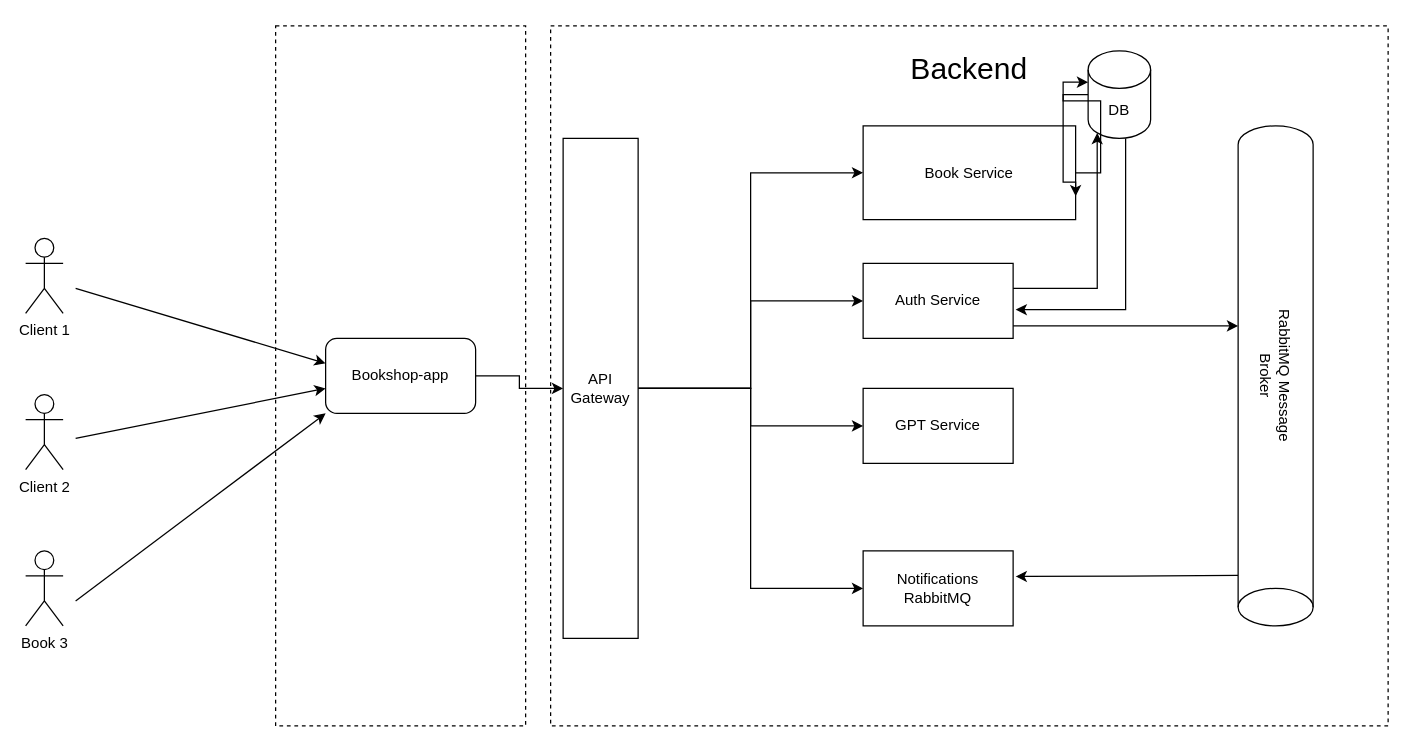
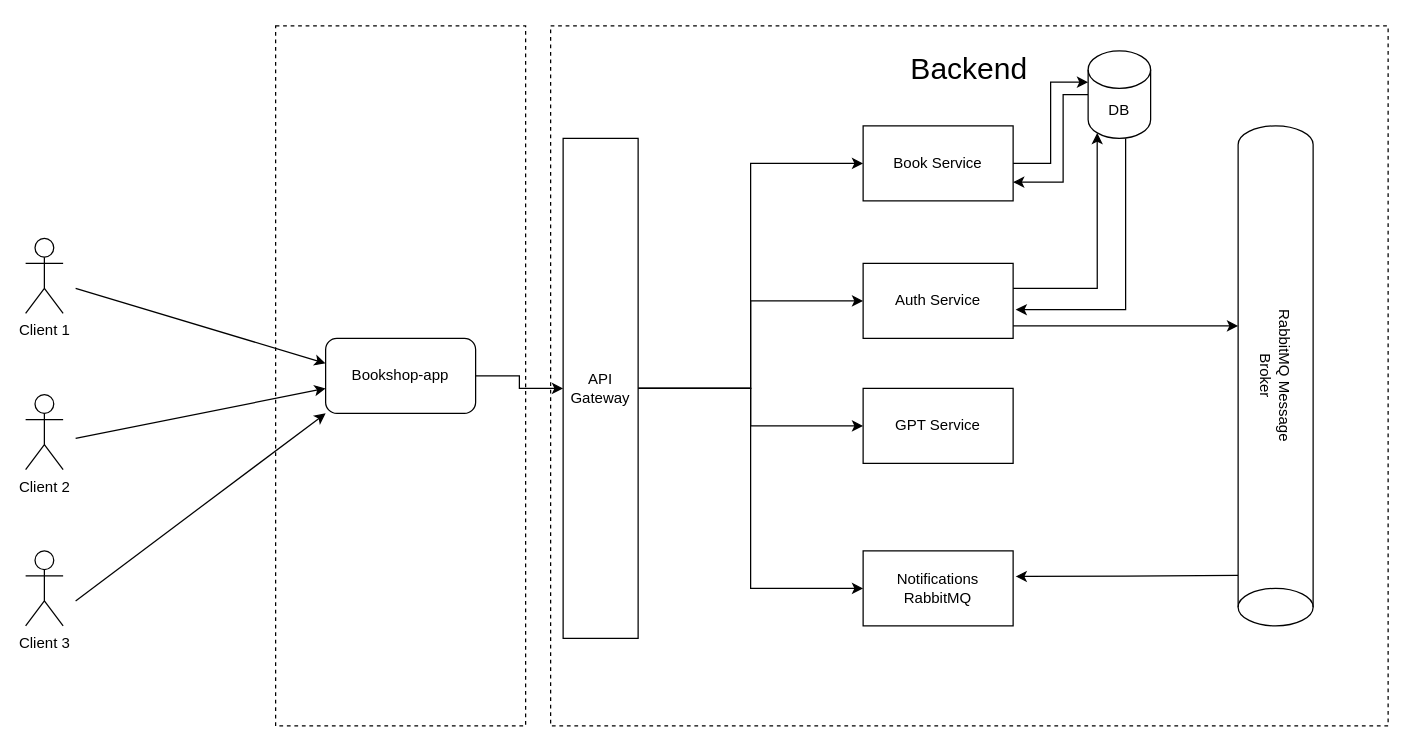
(969, 173) -> (938, 163)
(45, 643) -> (45, 643)
